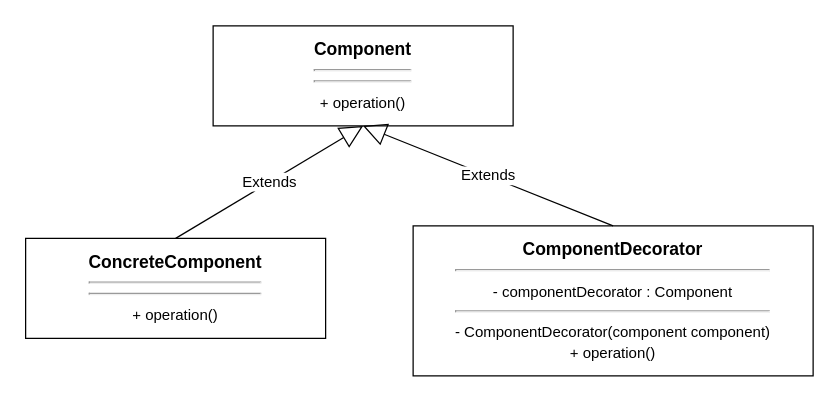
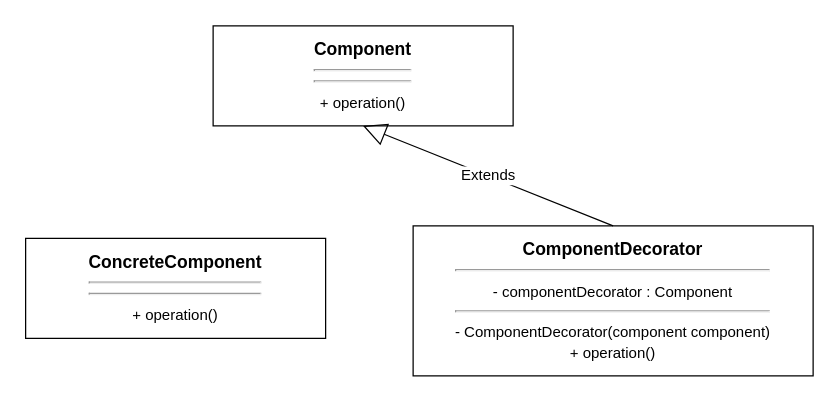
(260, 188) -> none
